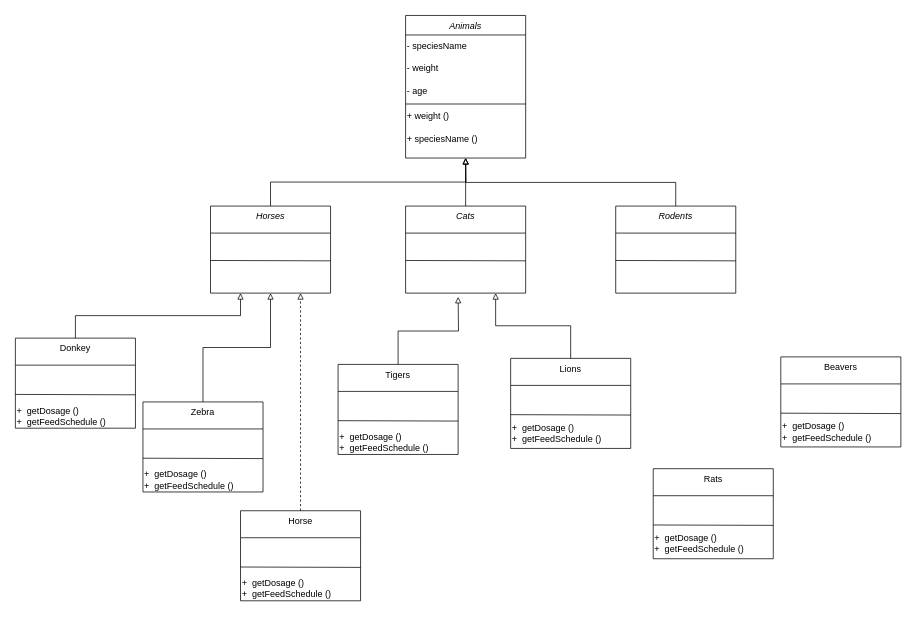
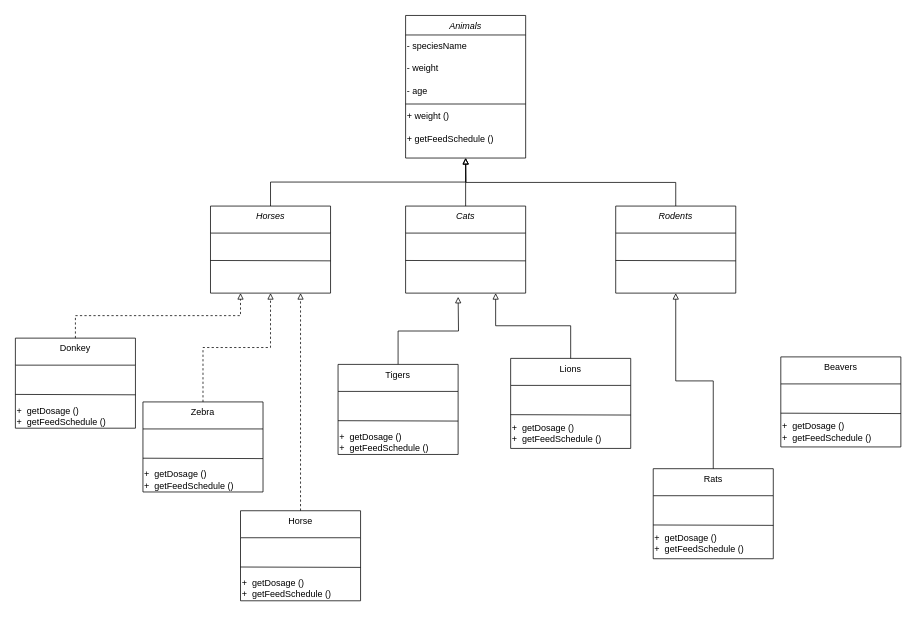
(445, 139) -> (455, 139)
(155, 315) -> (155, 315)
(234, 347) -> (234, 347)
none -> (698, 381)
